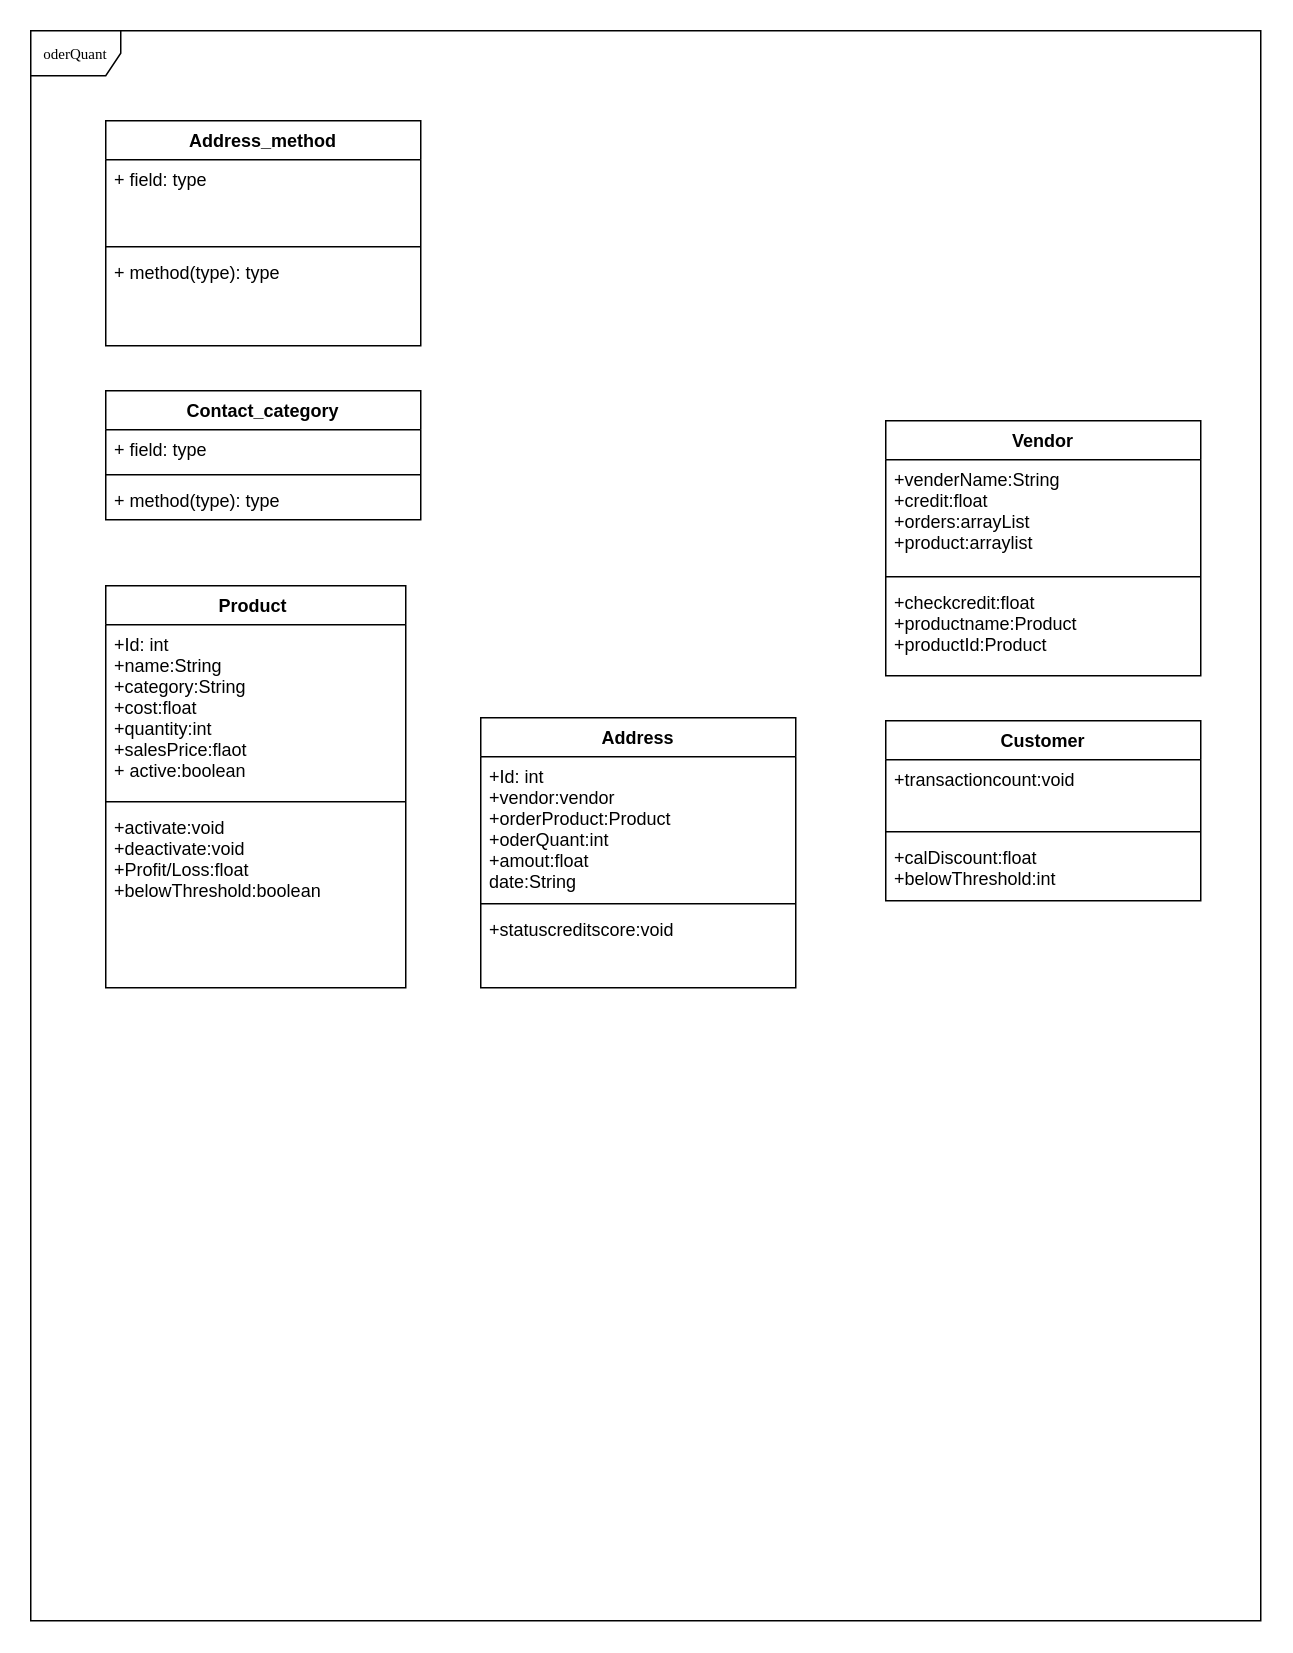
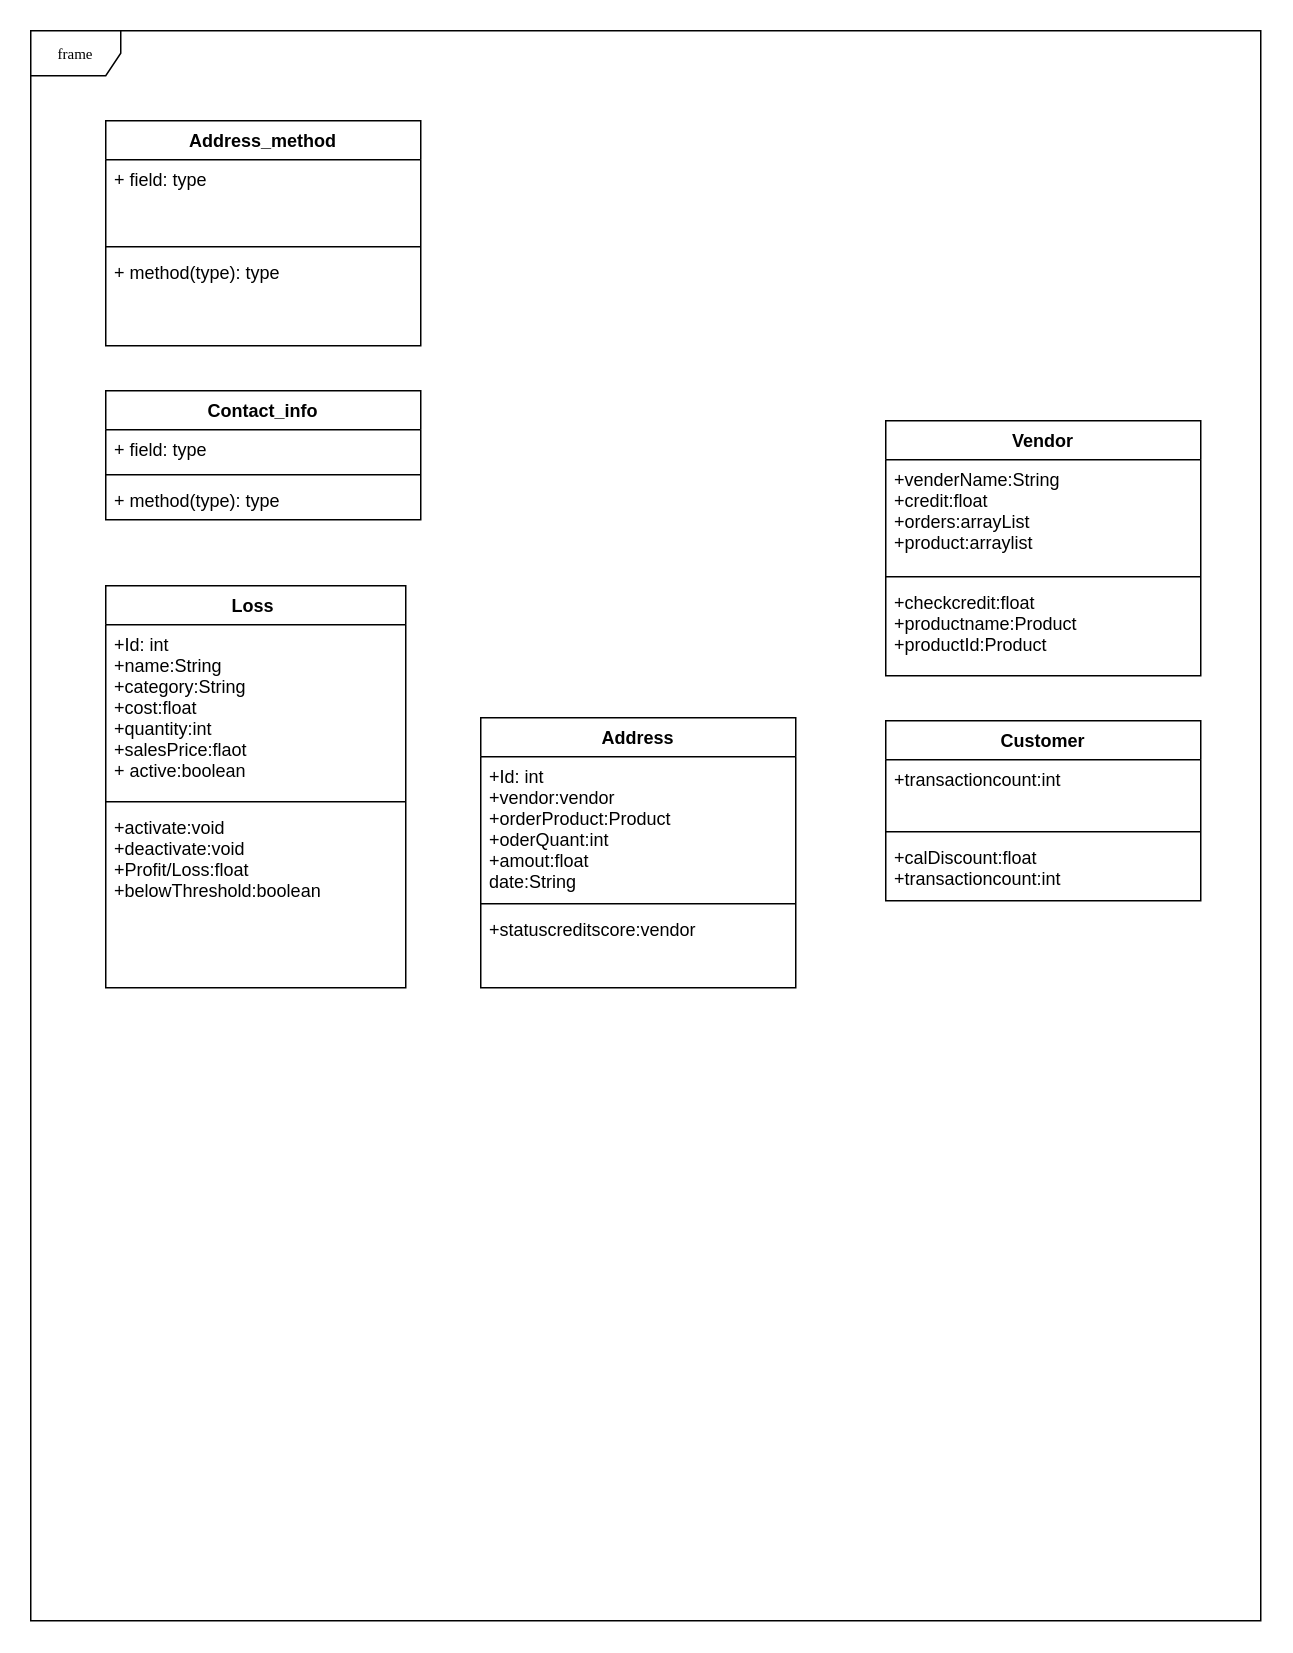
(76, 53) -> (76, 53)
(263, 411) -> (263, 411)
(255, 606) -> (255, 606)
(998, 780) -> (993, 780)
(975, 858) -> (975, 858)
(598, 930) -> (610, 930)
